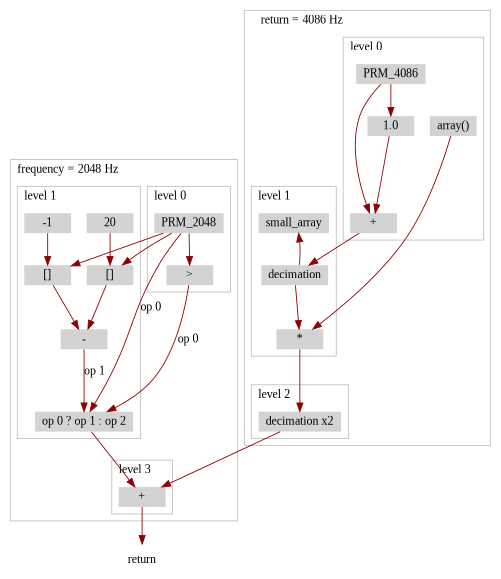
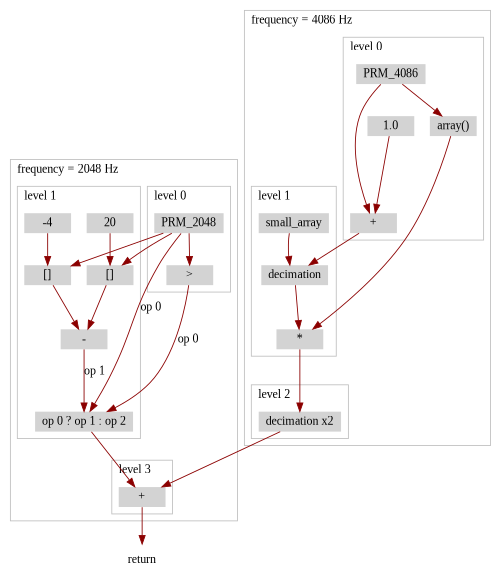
(302, 20) -> (302, 20)
(391, 96) -> (419, 97)
(48, 223) -> (48, 223)
(300, 254) -> (288, 245)
